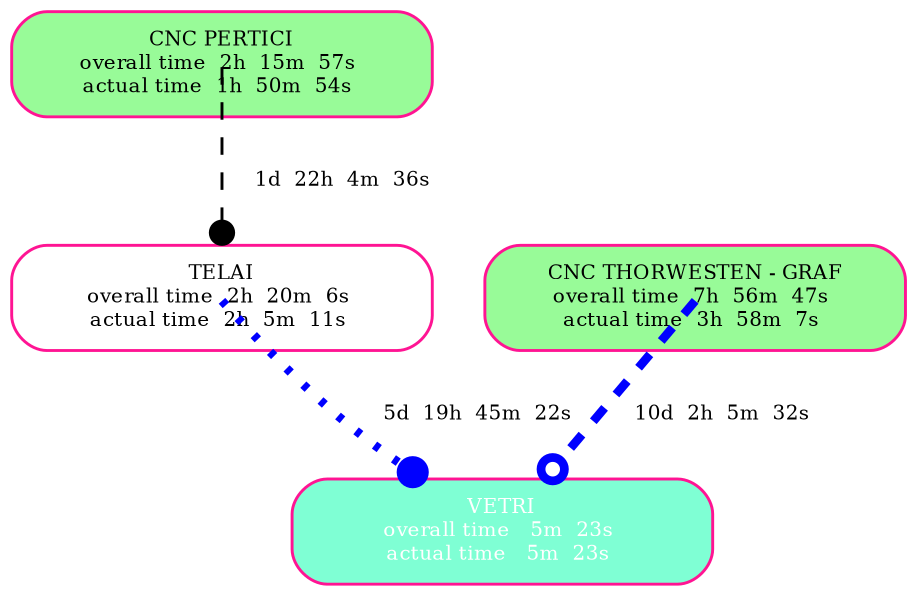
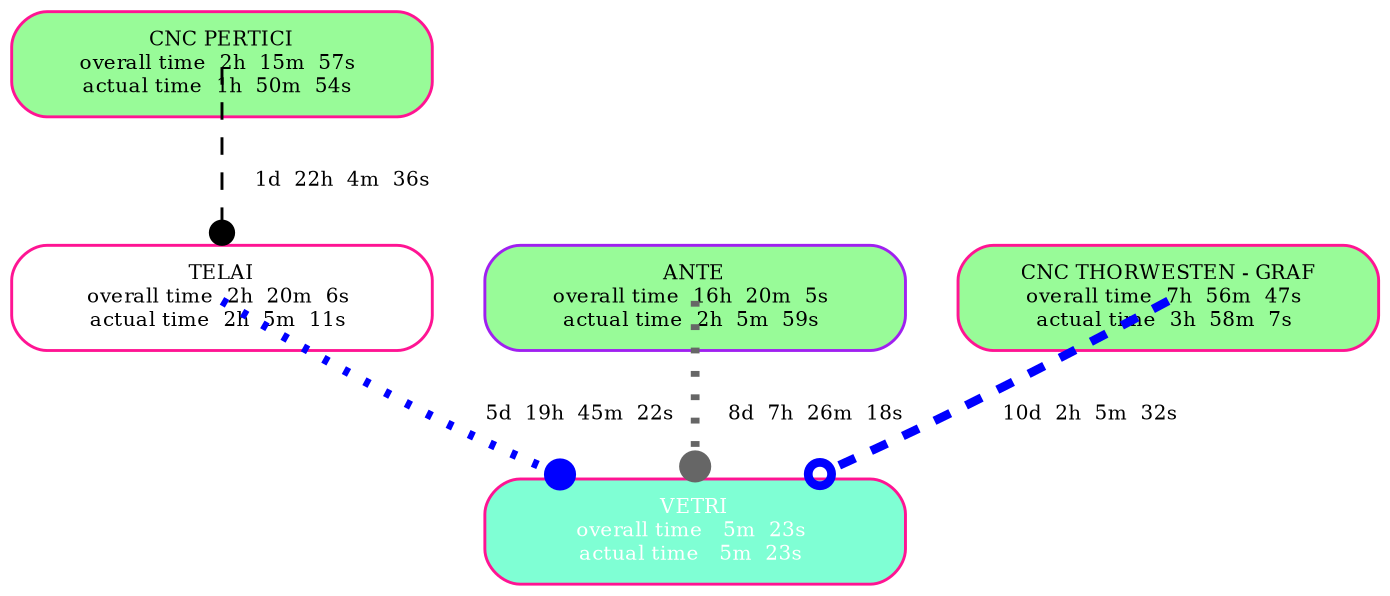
none -> (695, 298)
